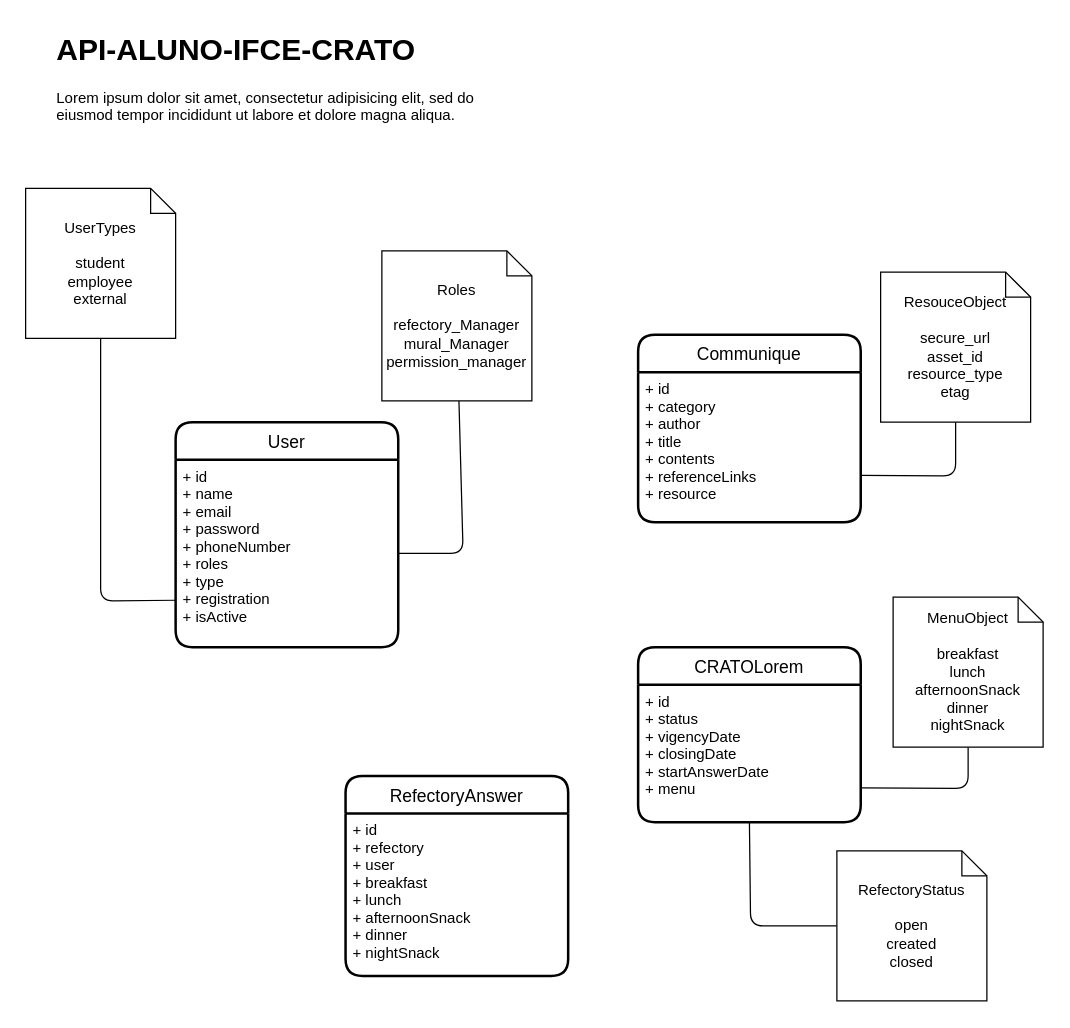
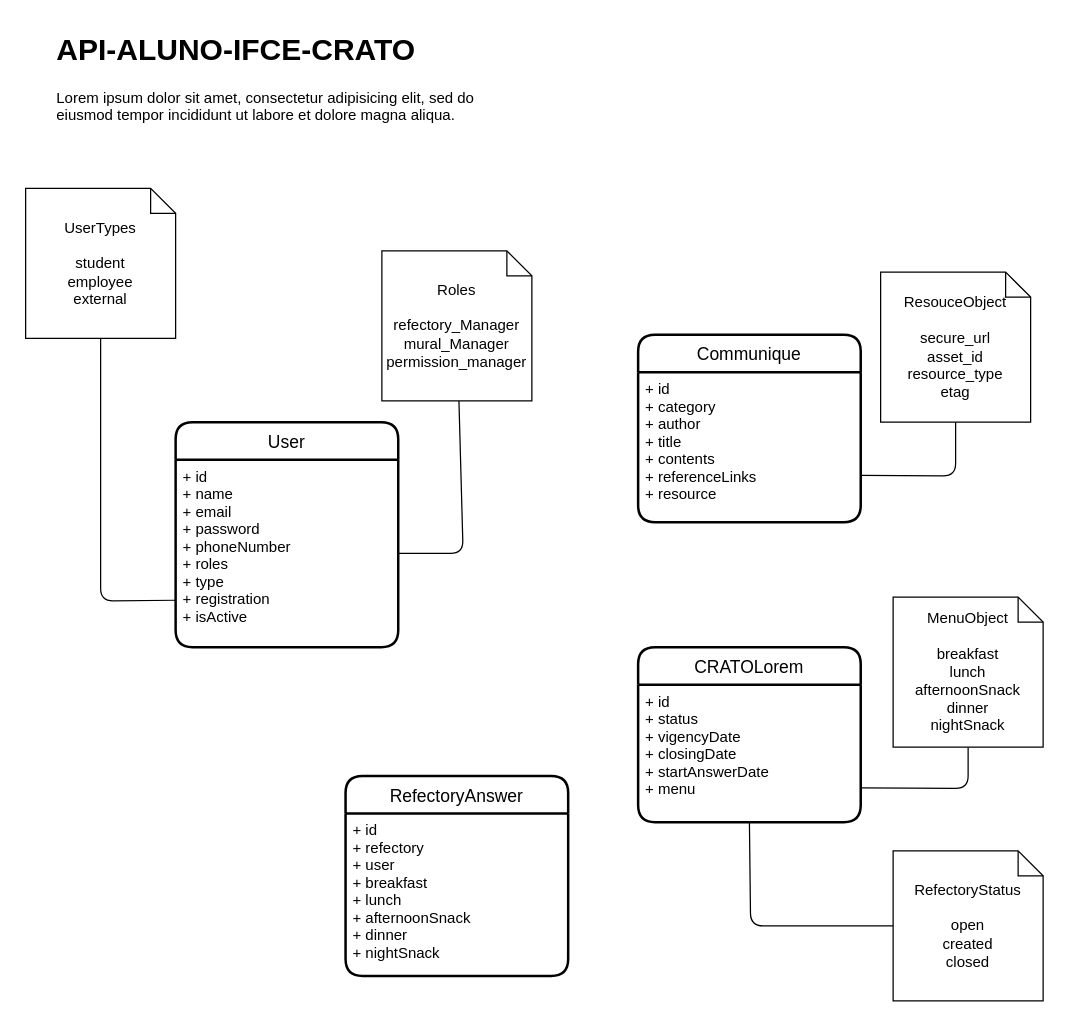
(912, 926) -> (968, 926)
